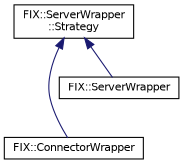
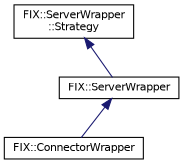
(49, 94) -> (93, 122)
